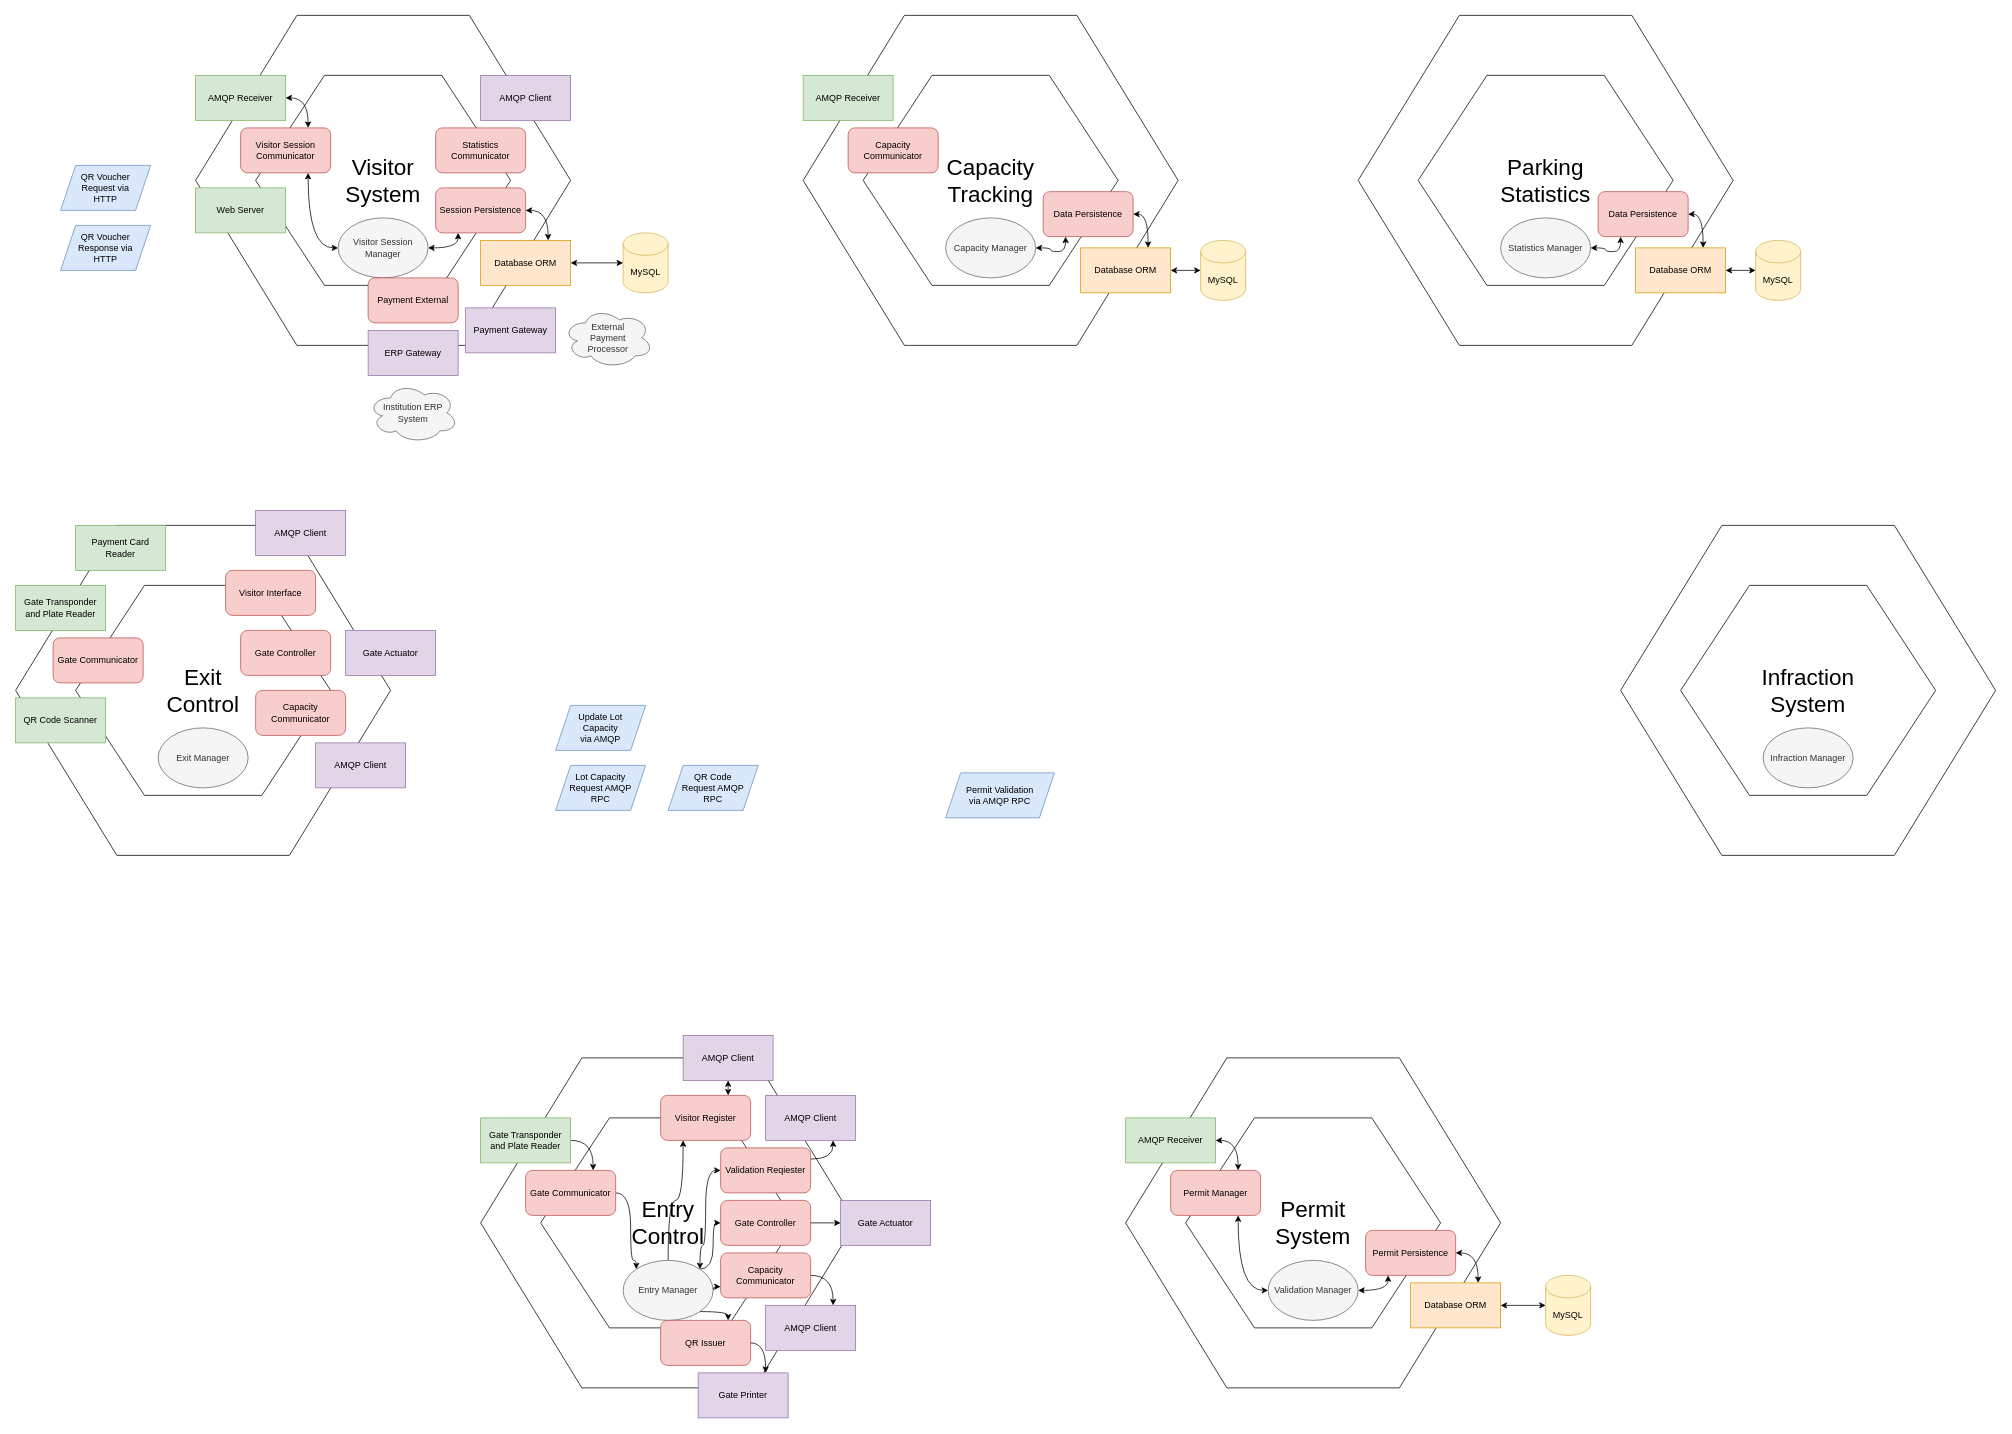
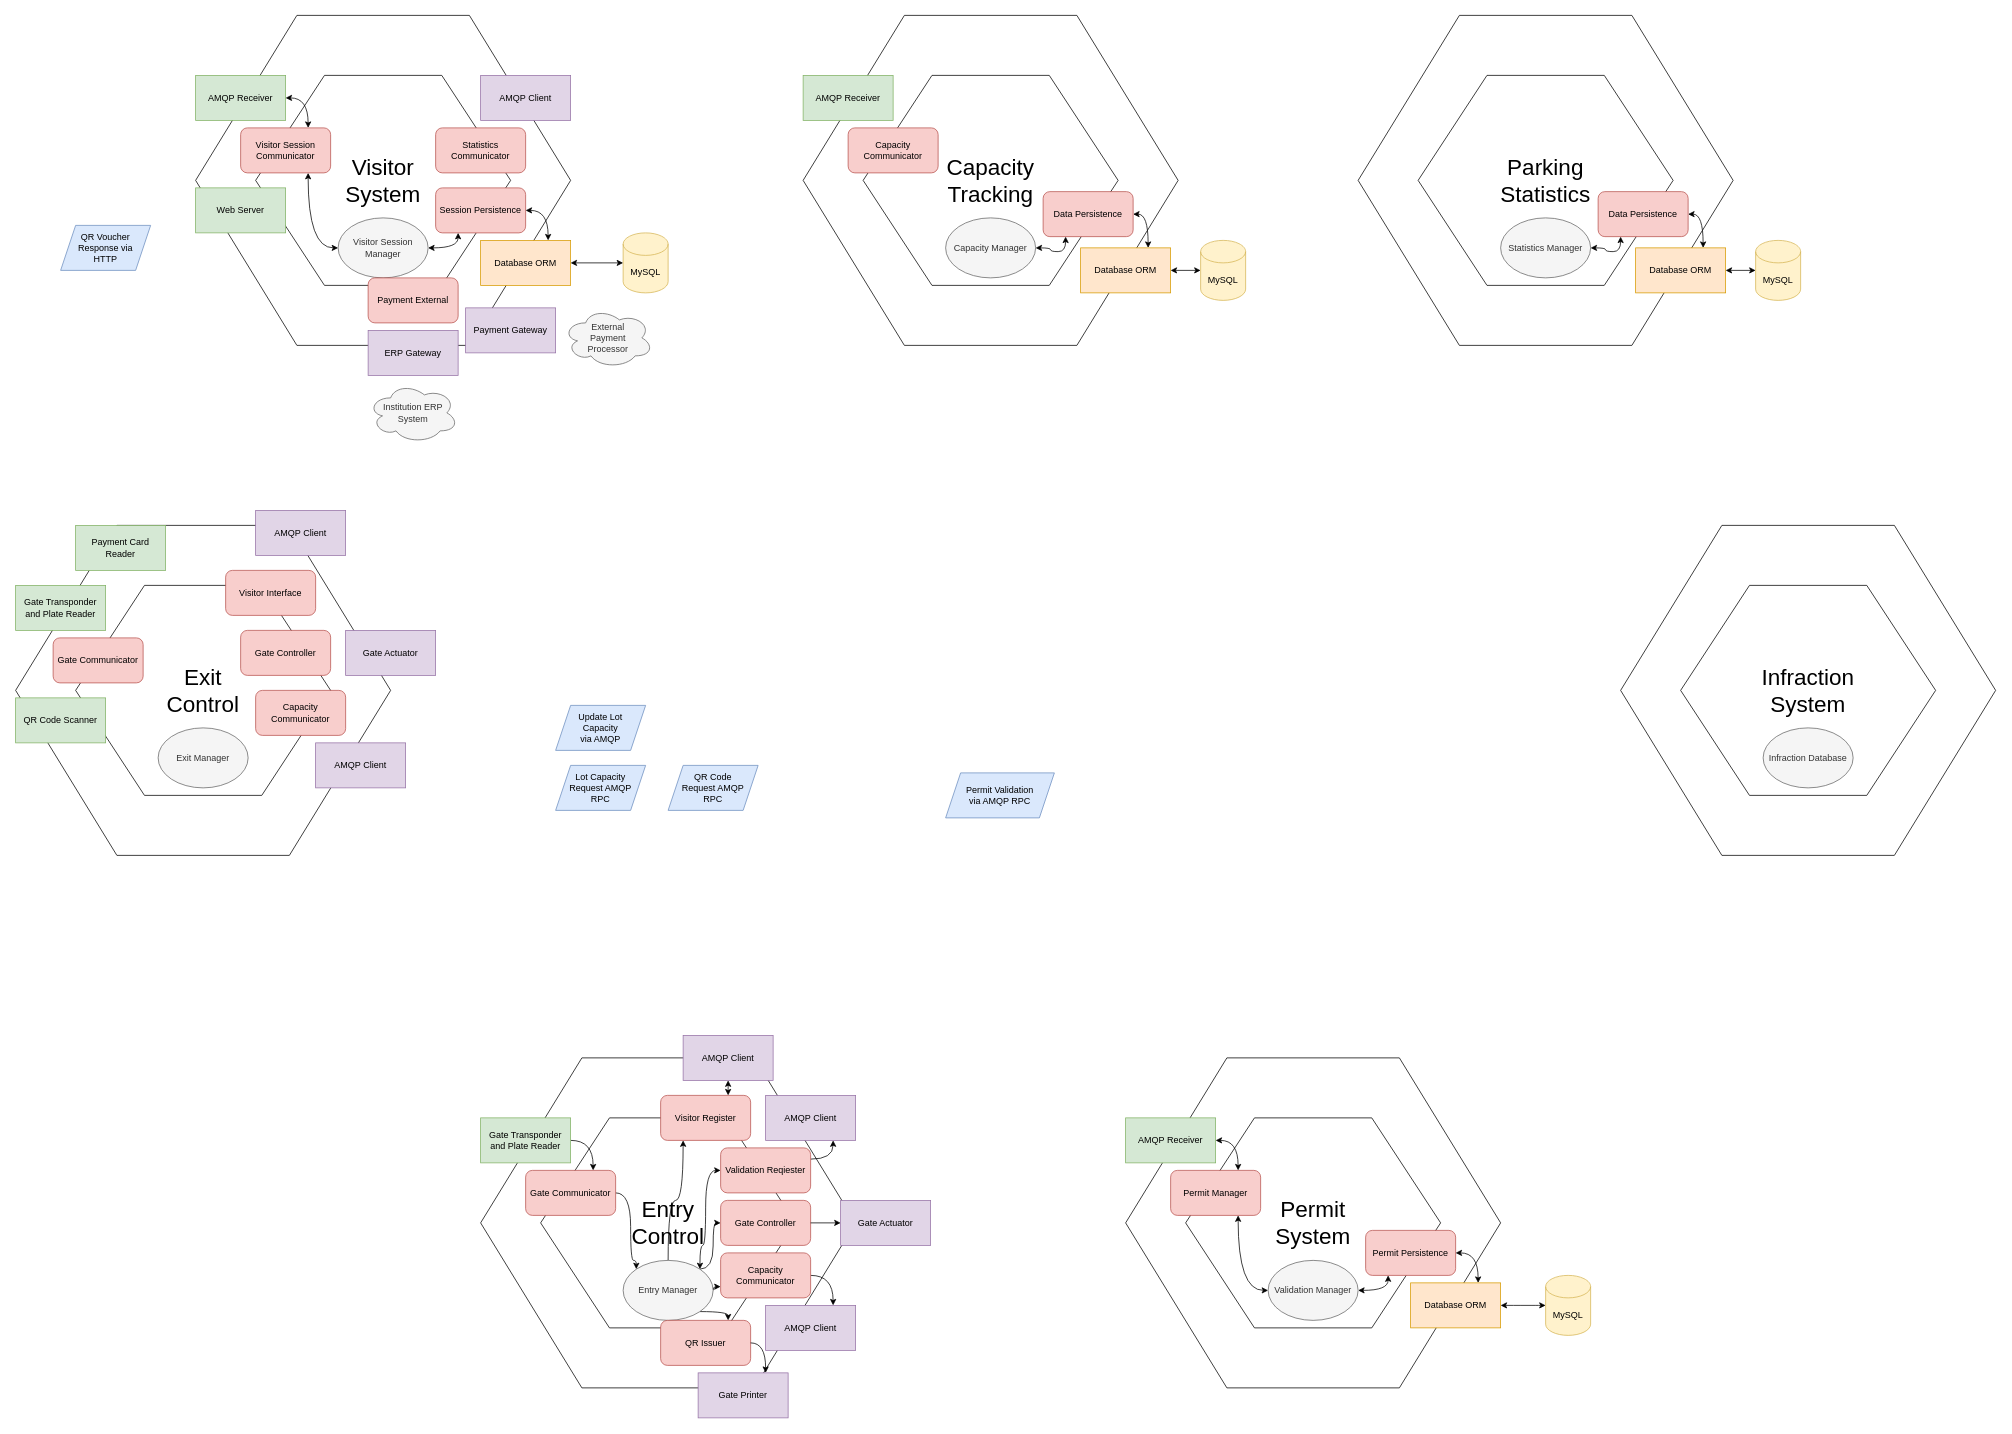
(105, 188) -> none
(1808, 758) -> (1808, 758)
